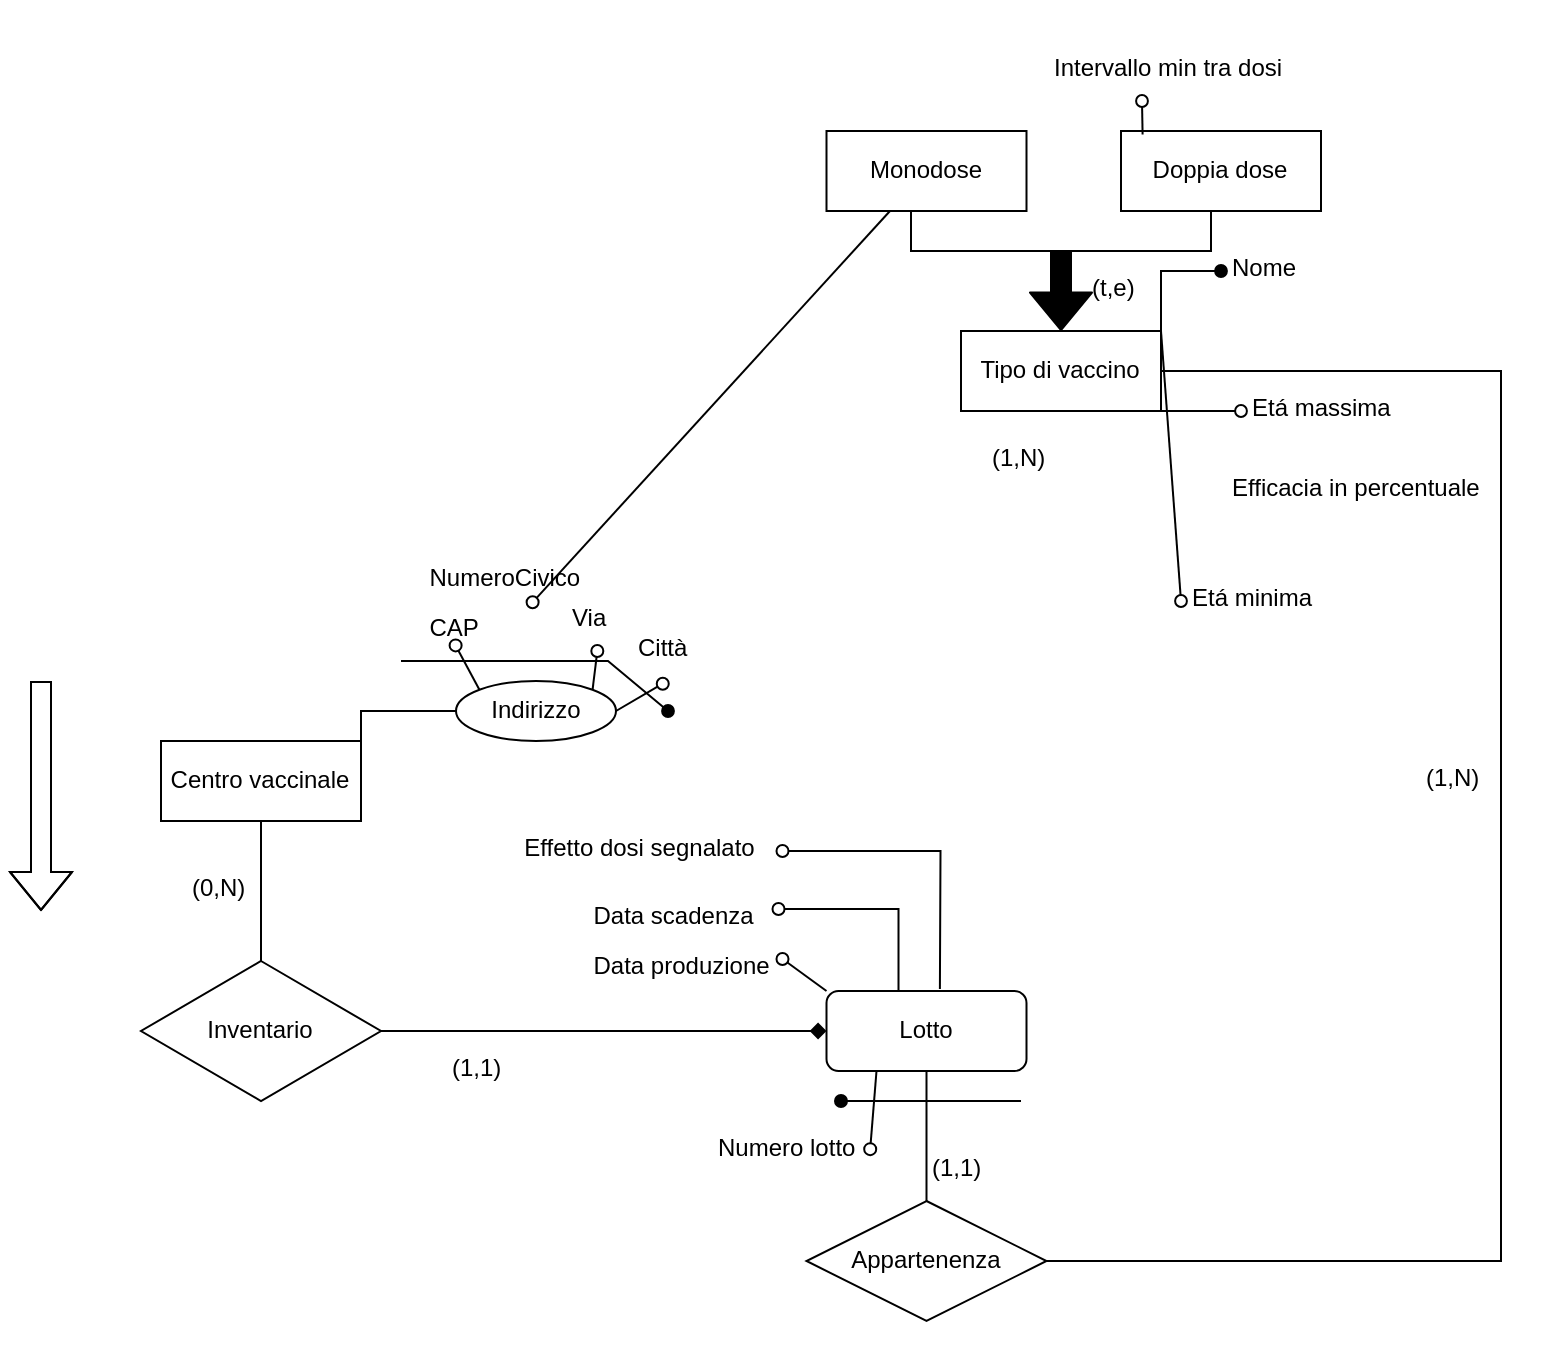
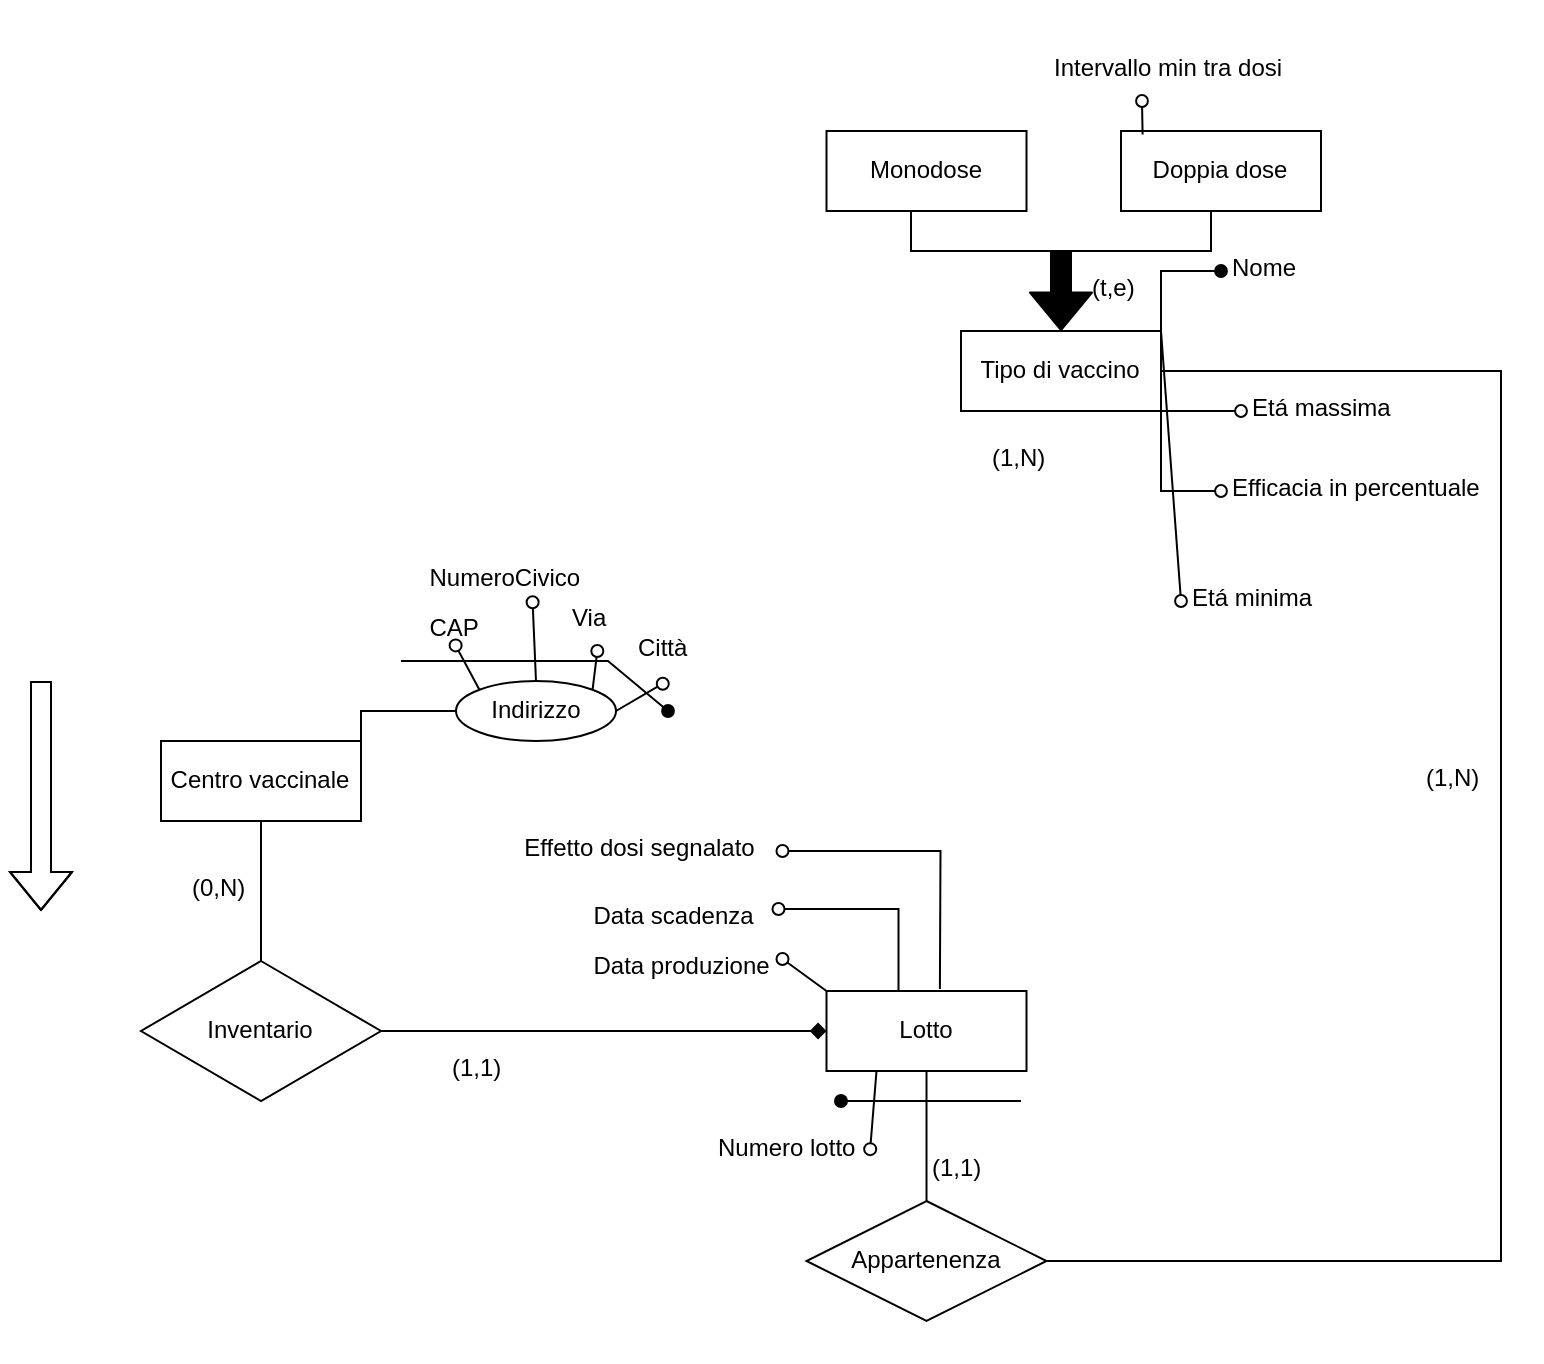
(713, 405) -> (534, 645)
none -> (1161, 480)
(927, 1031) -> (927, 1031)
